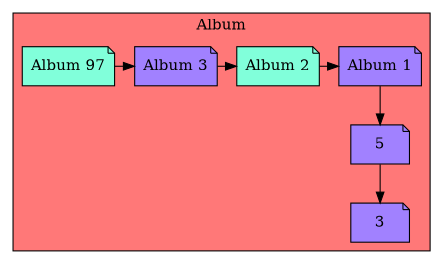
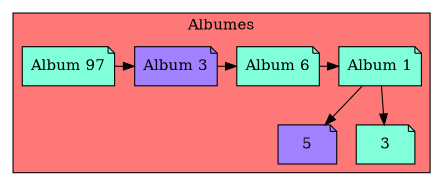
(222, 26) -> (222, 26)
(278, 66) -> (278, 66)
(380, 66) -> (380, 66)
(380, 178) -> (382, 100)
(380, 223) -> (386, 144)
